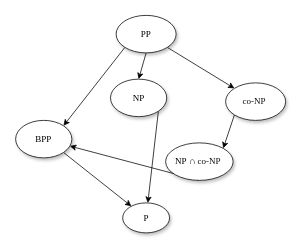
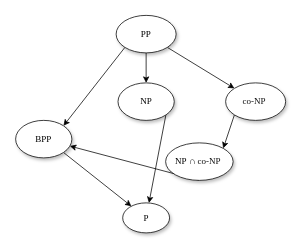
(138, 98) -> (146, 102)
